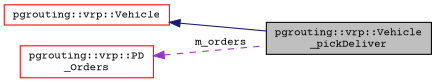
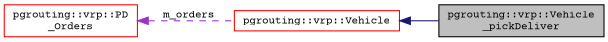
(215, 50) -> (191, 21)
